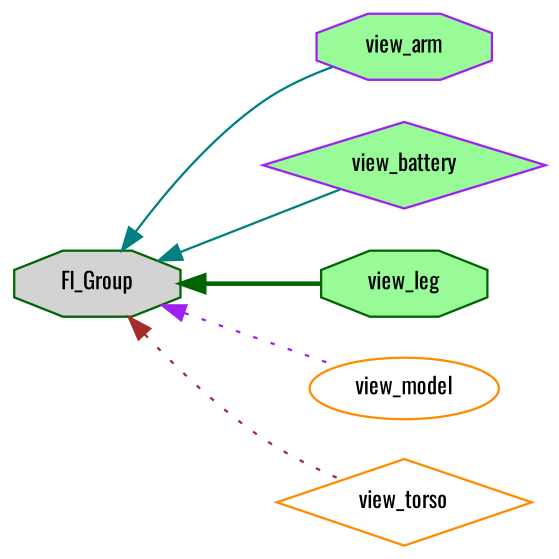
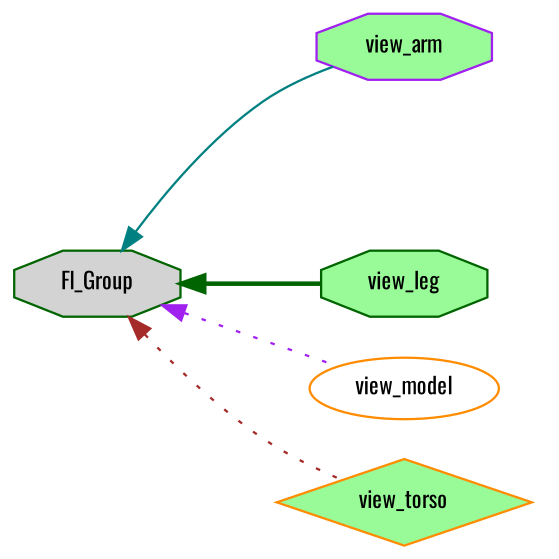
(404, 165) -> none
(404, 502) -> (404, 502)
